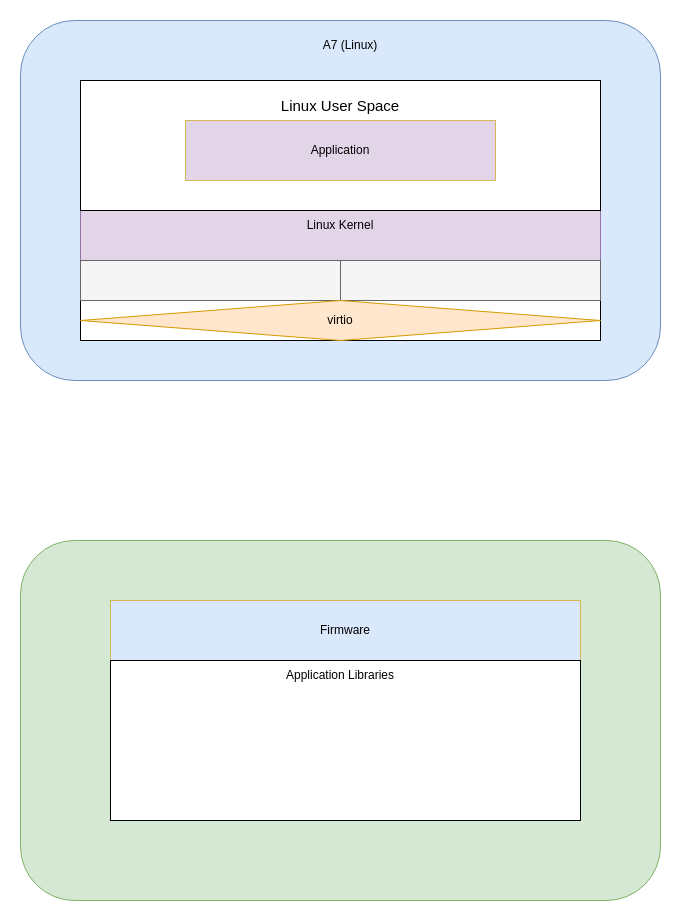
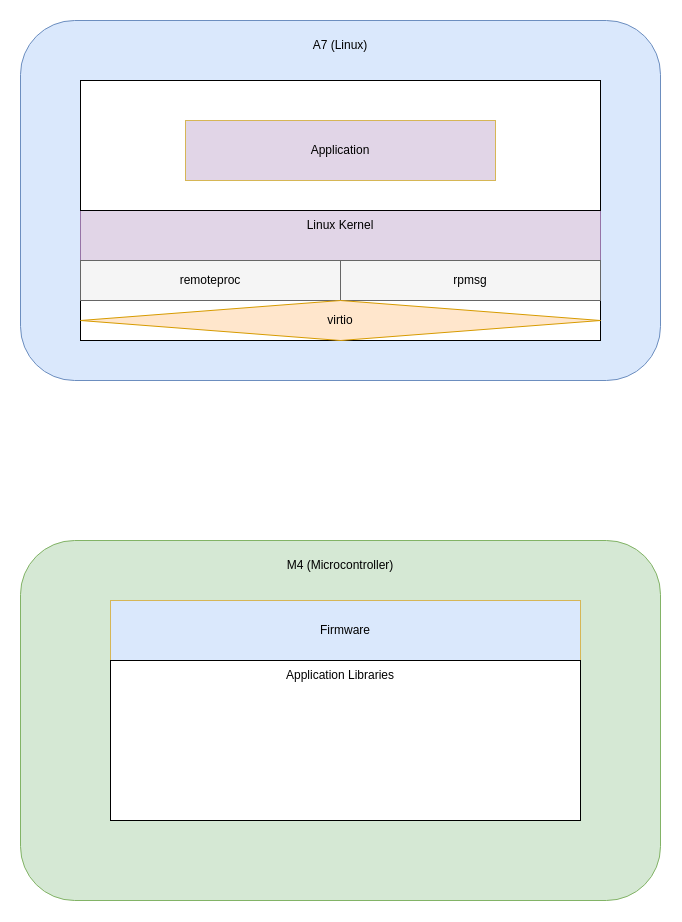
(351, 46) -> (341, 46)
(341, 106) -> none
none -> (211, 281)
none -> (471, 281)
none -> (341, 566)
